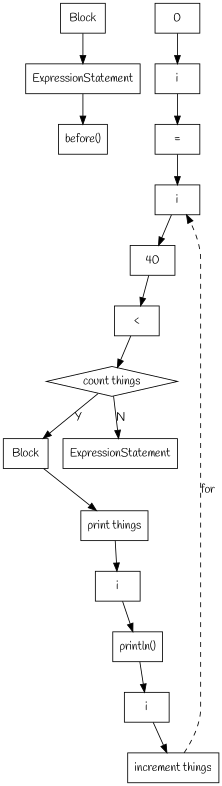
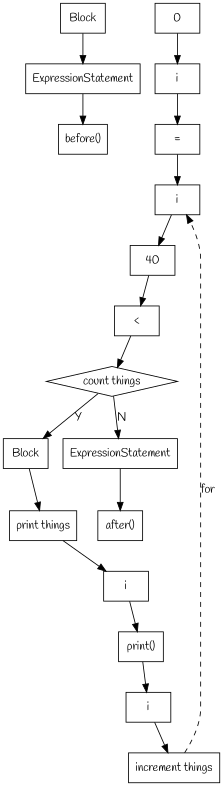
none -> (120, 526)
(138, 647) -> (141, 647)
